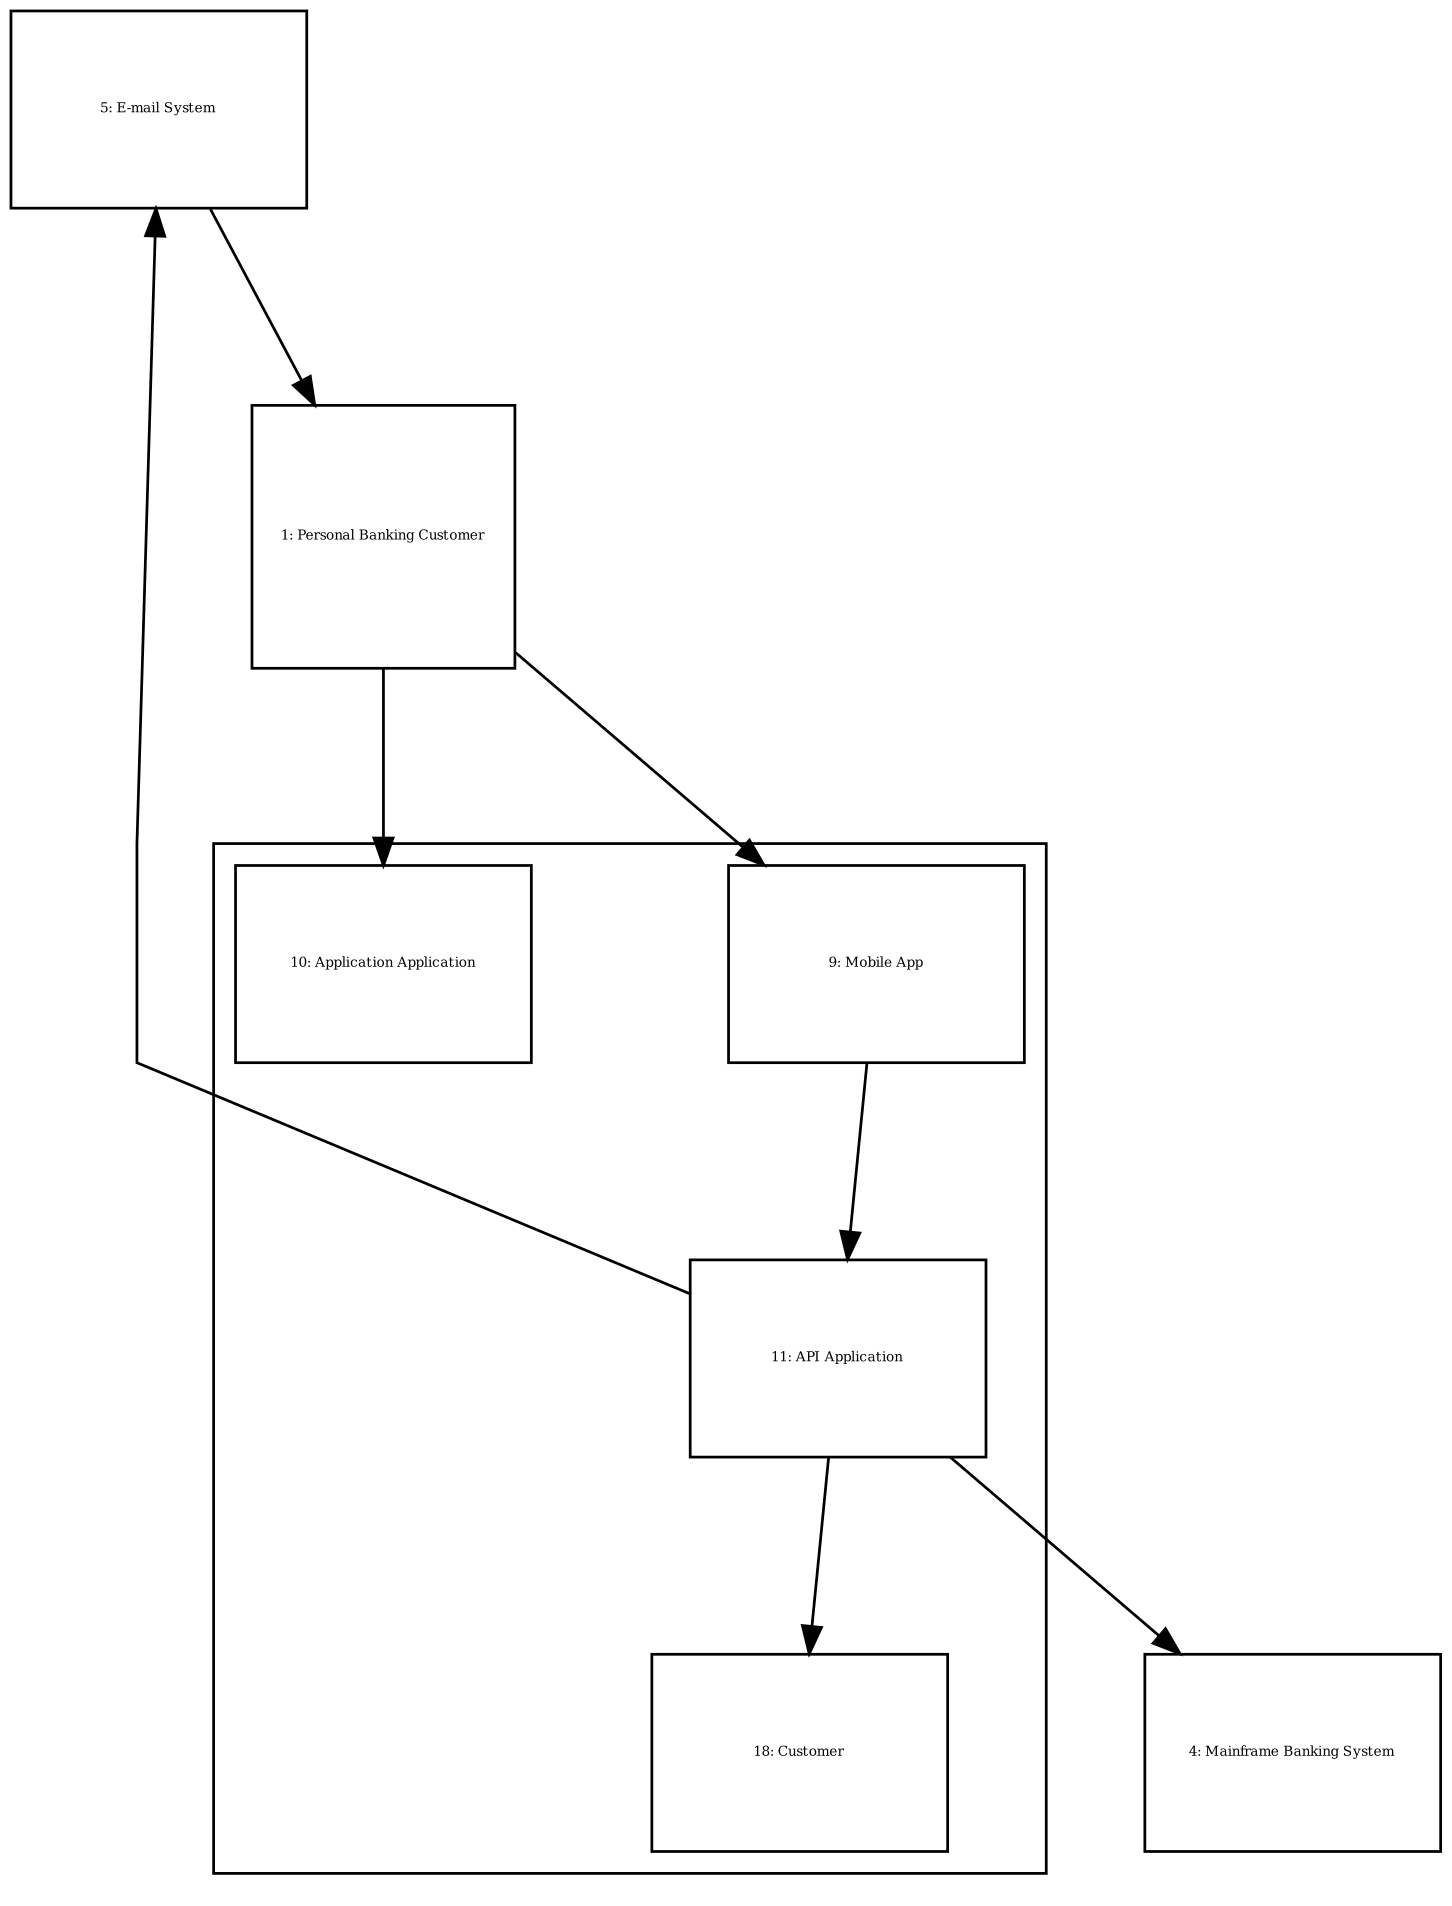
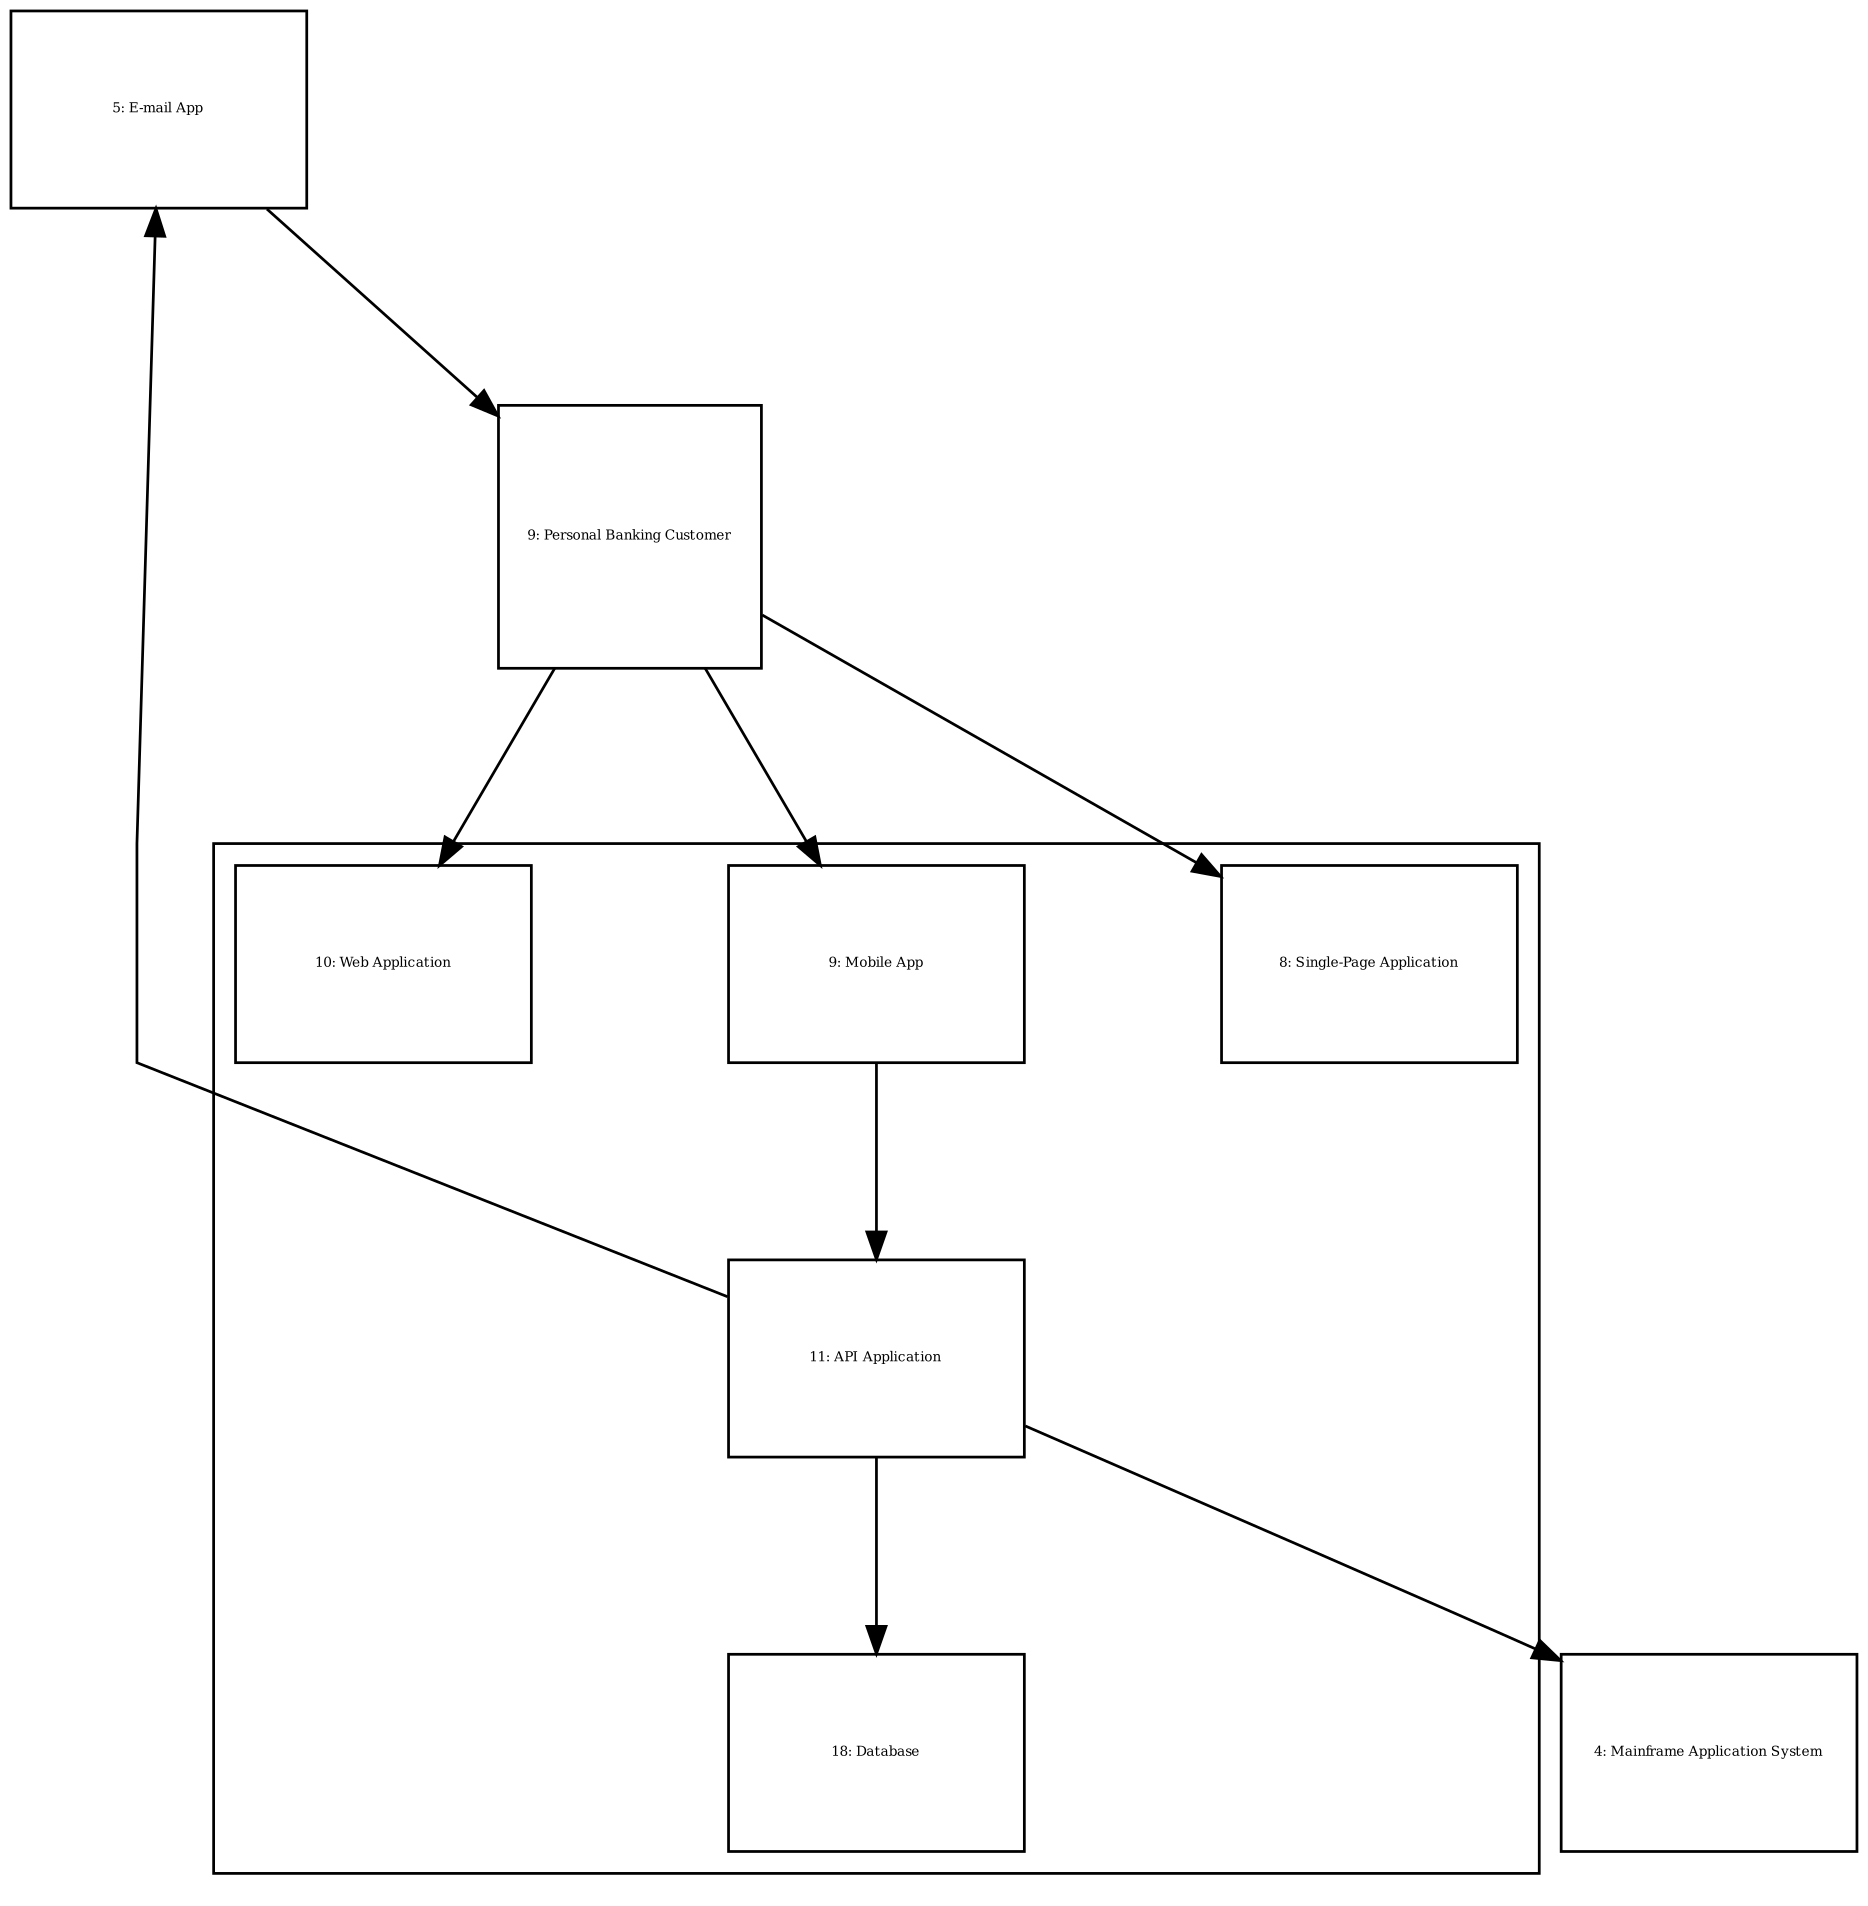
(159, 110) -> (159, 110)
(383, 537) -> (630, 537)
(383, 964) -> (383, 964)
none -> (1369, 964)
(800, 1753) -> (876, 1753)
(1293, 1753) -> (1709, 1753)
